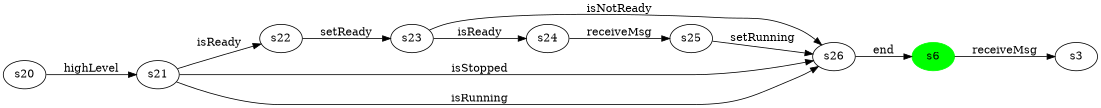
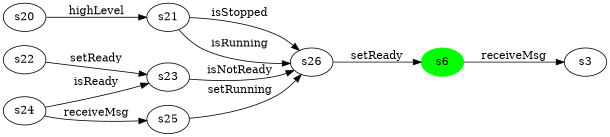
(476, 39) -> (94, 97)
(884, 51) -> (377, 56)
(215, 57) -> none
